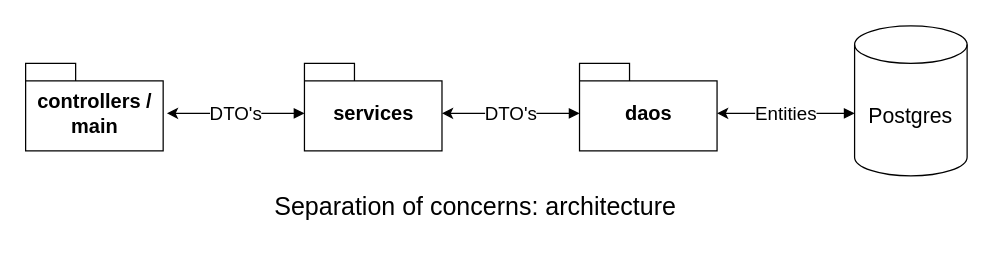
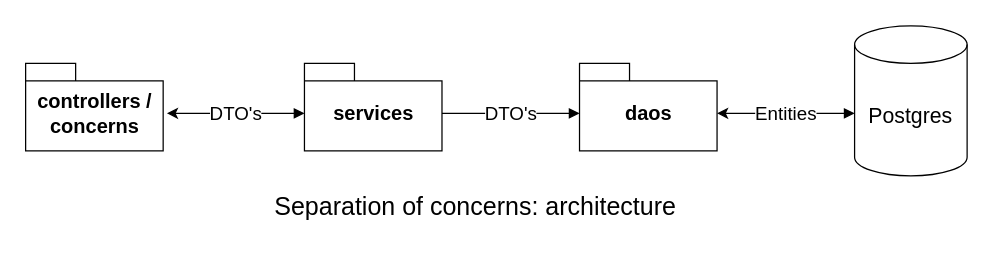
(95, 113) -> (95, 113)
(452, 113) -> (448, 113)
